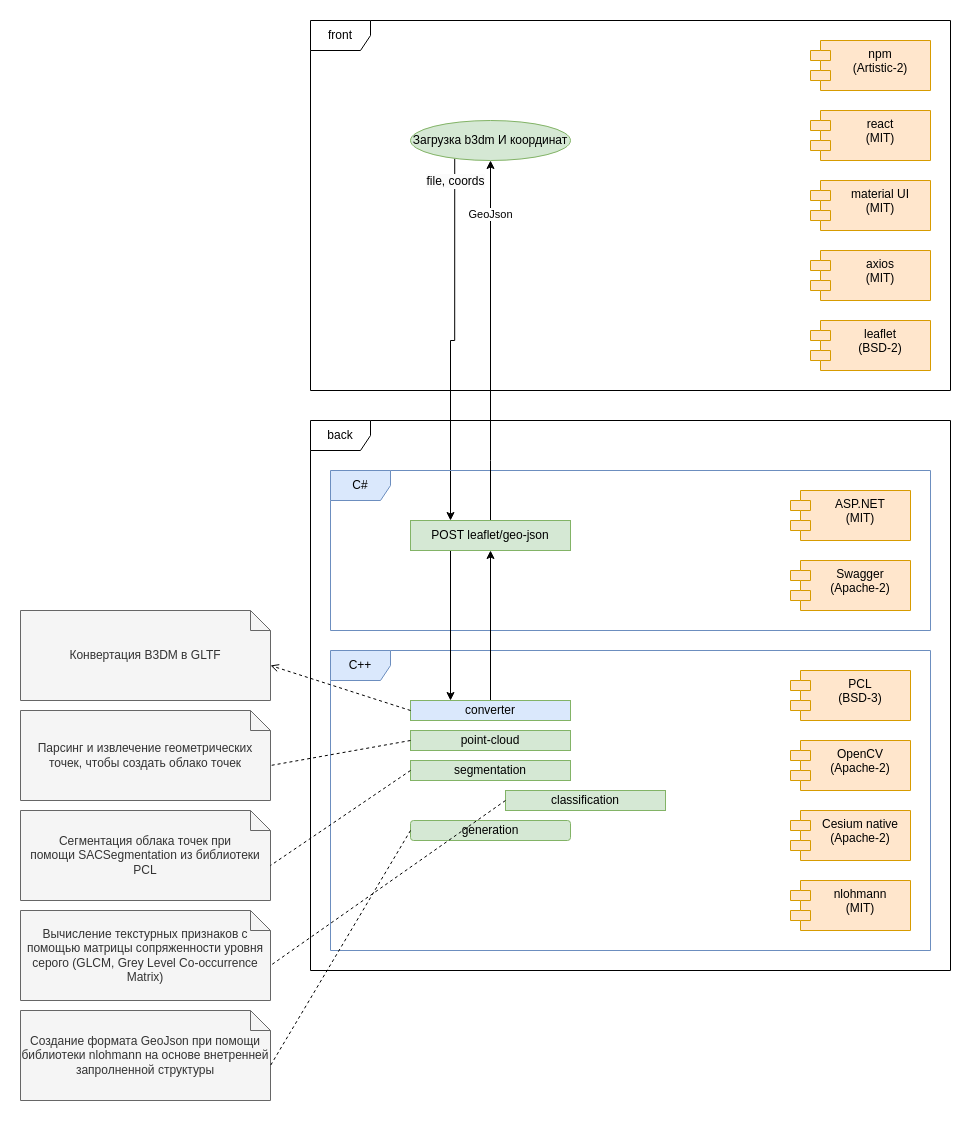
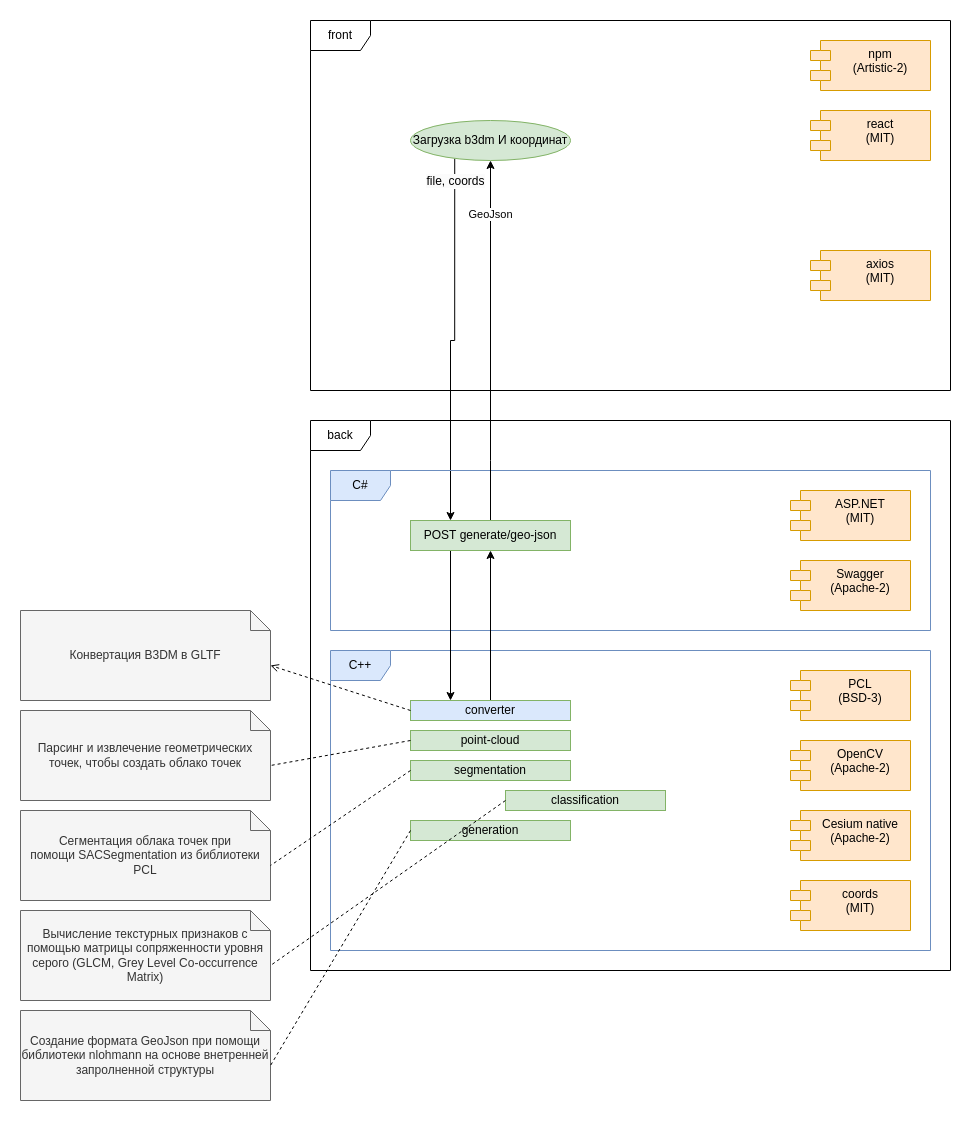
(871, 206) -> none
(871, 346) -> none
(491, 536) -> (491, 536)
(491, 831) -> (491, 831)
(861, 902) -> (861, 902)
